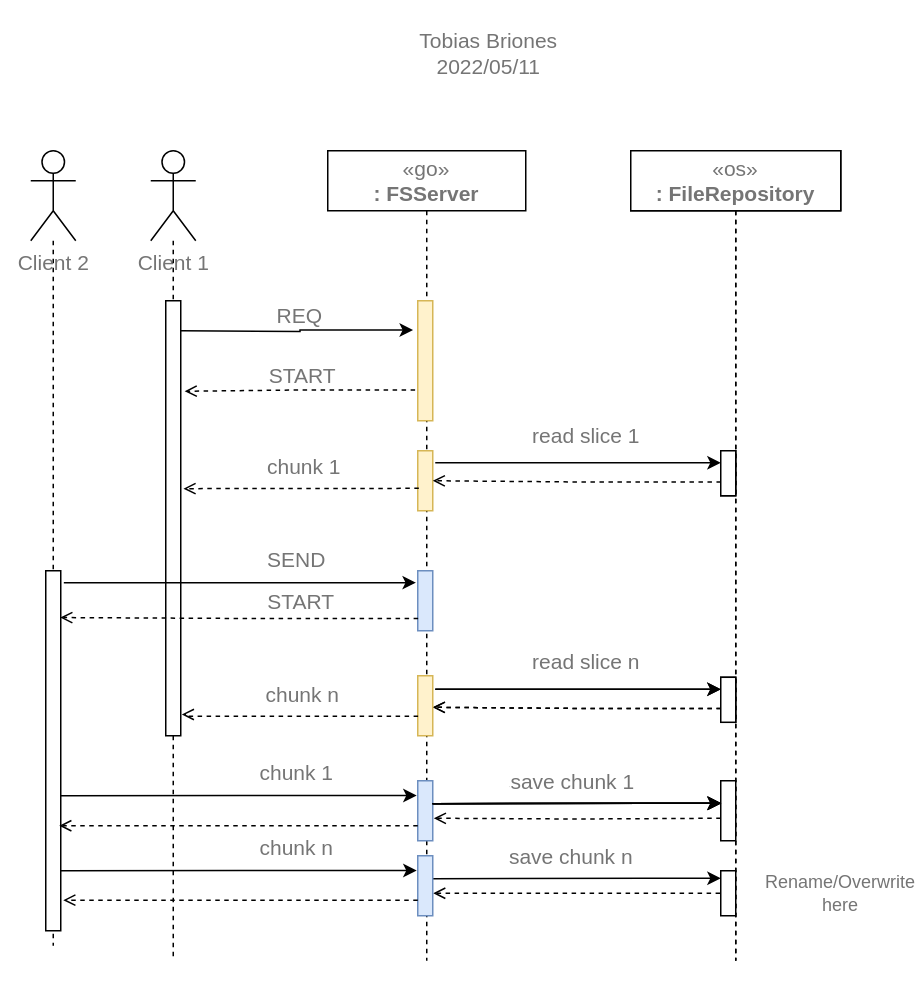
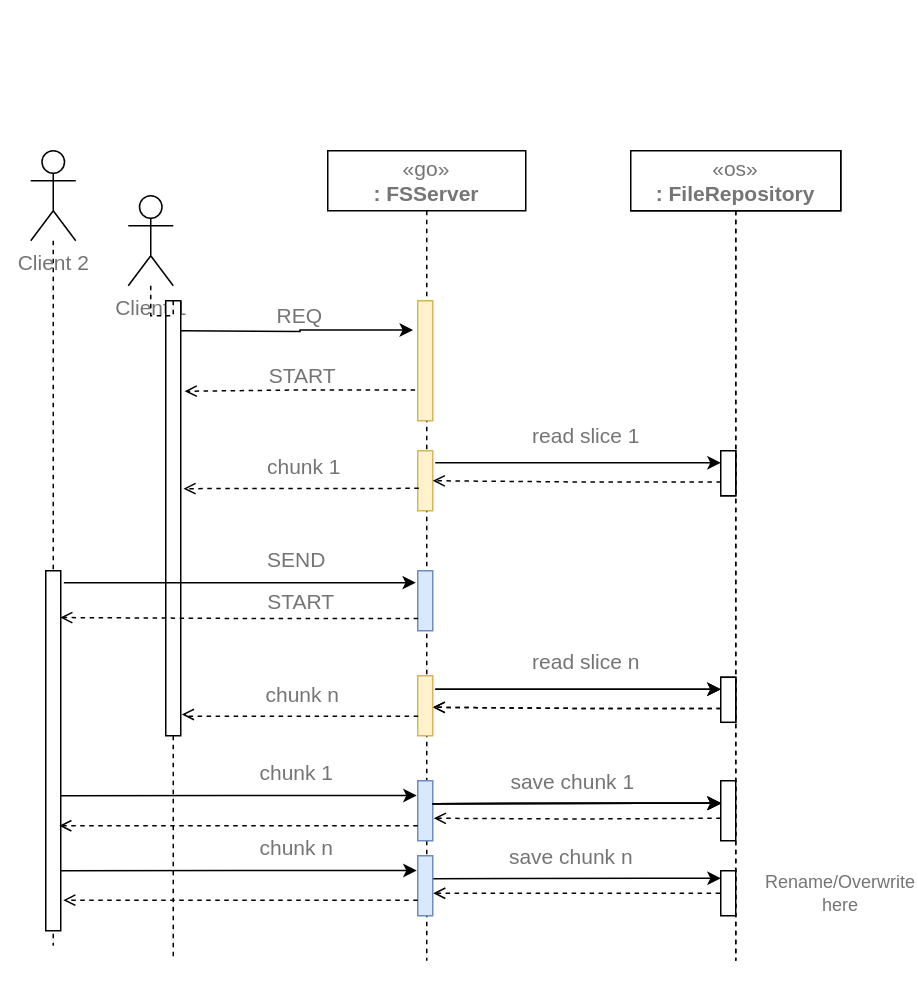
(489, 53) -> none
(173, 196) -> (151, 241)
